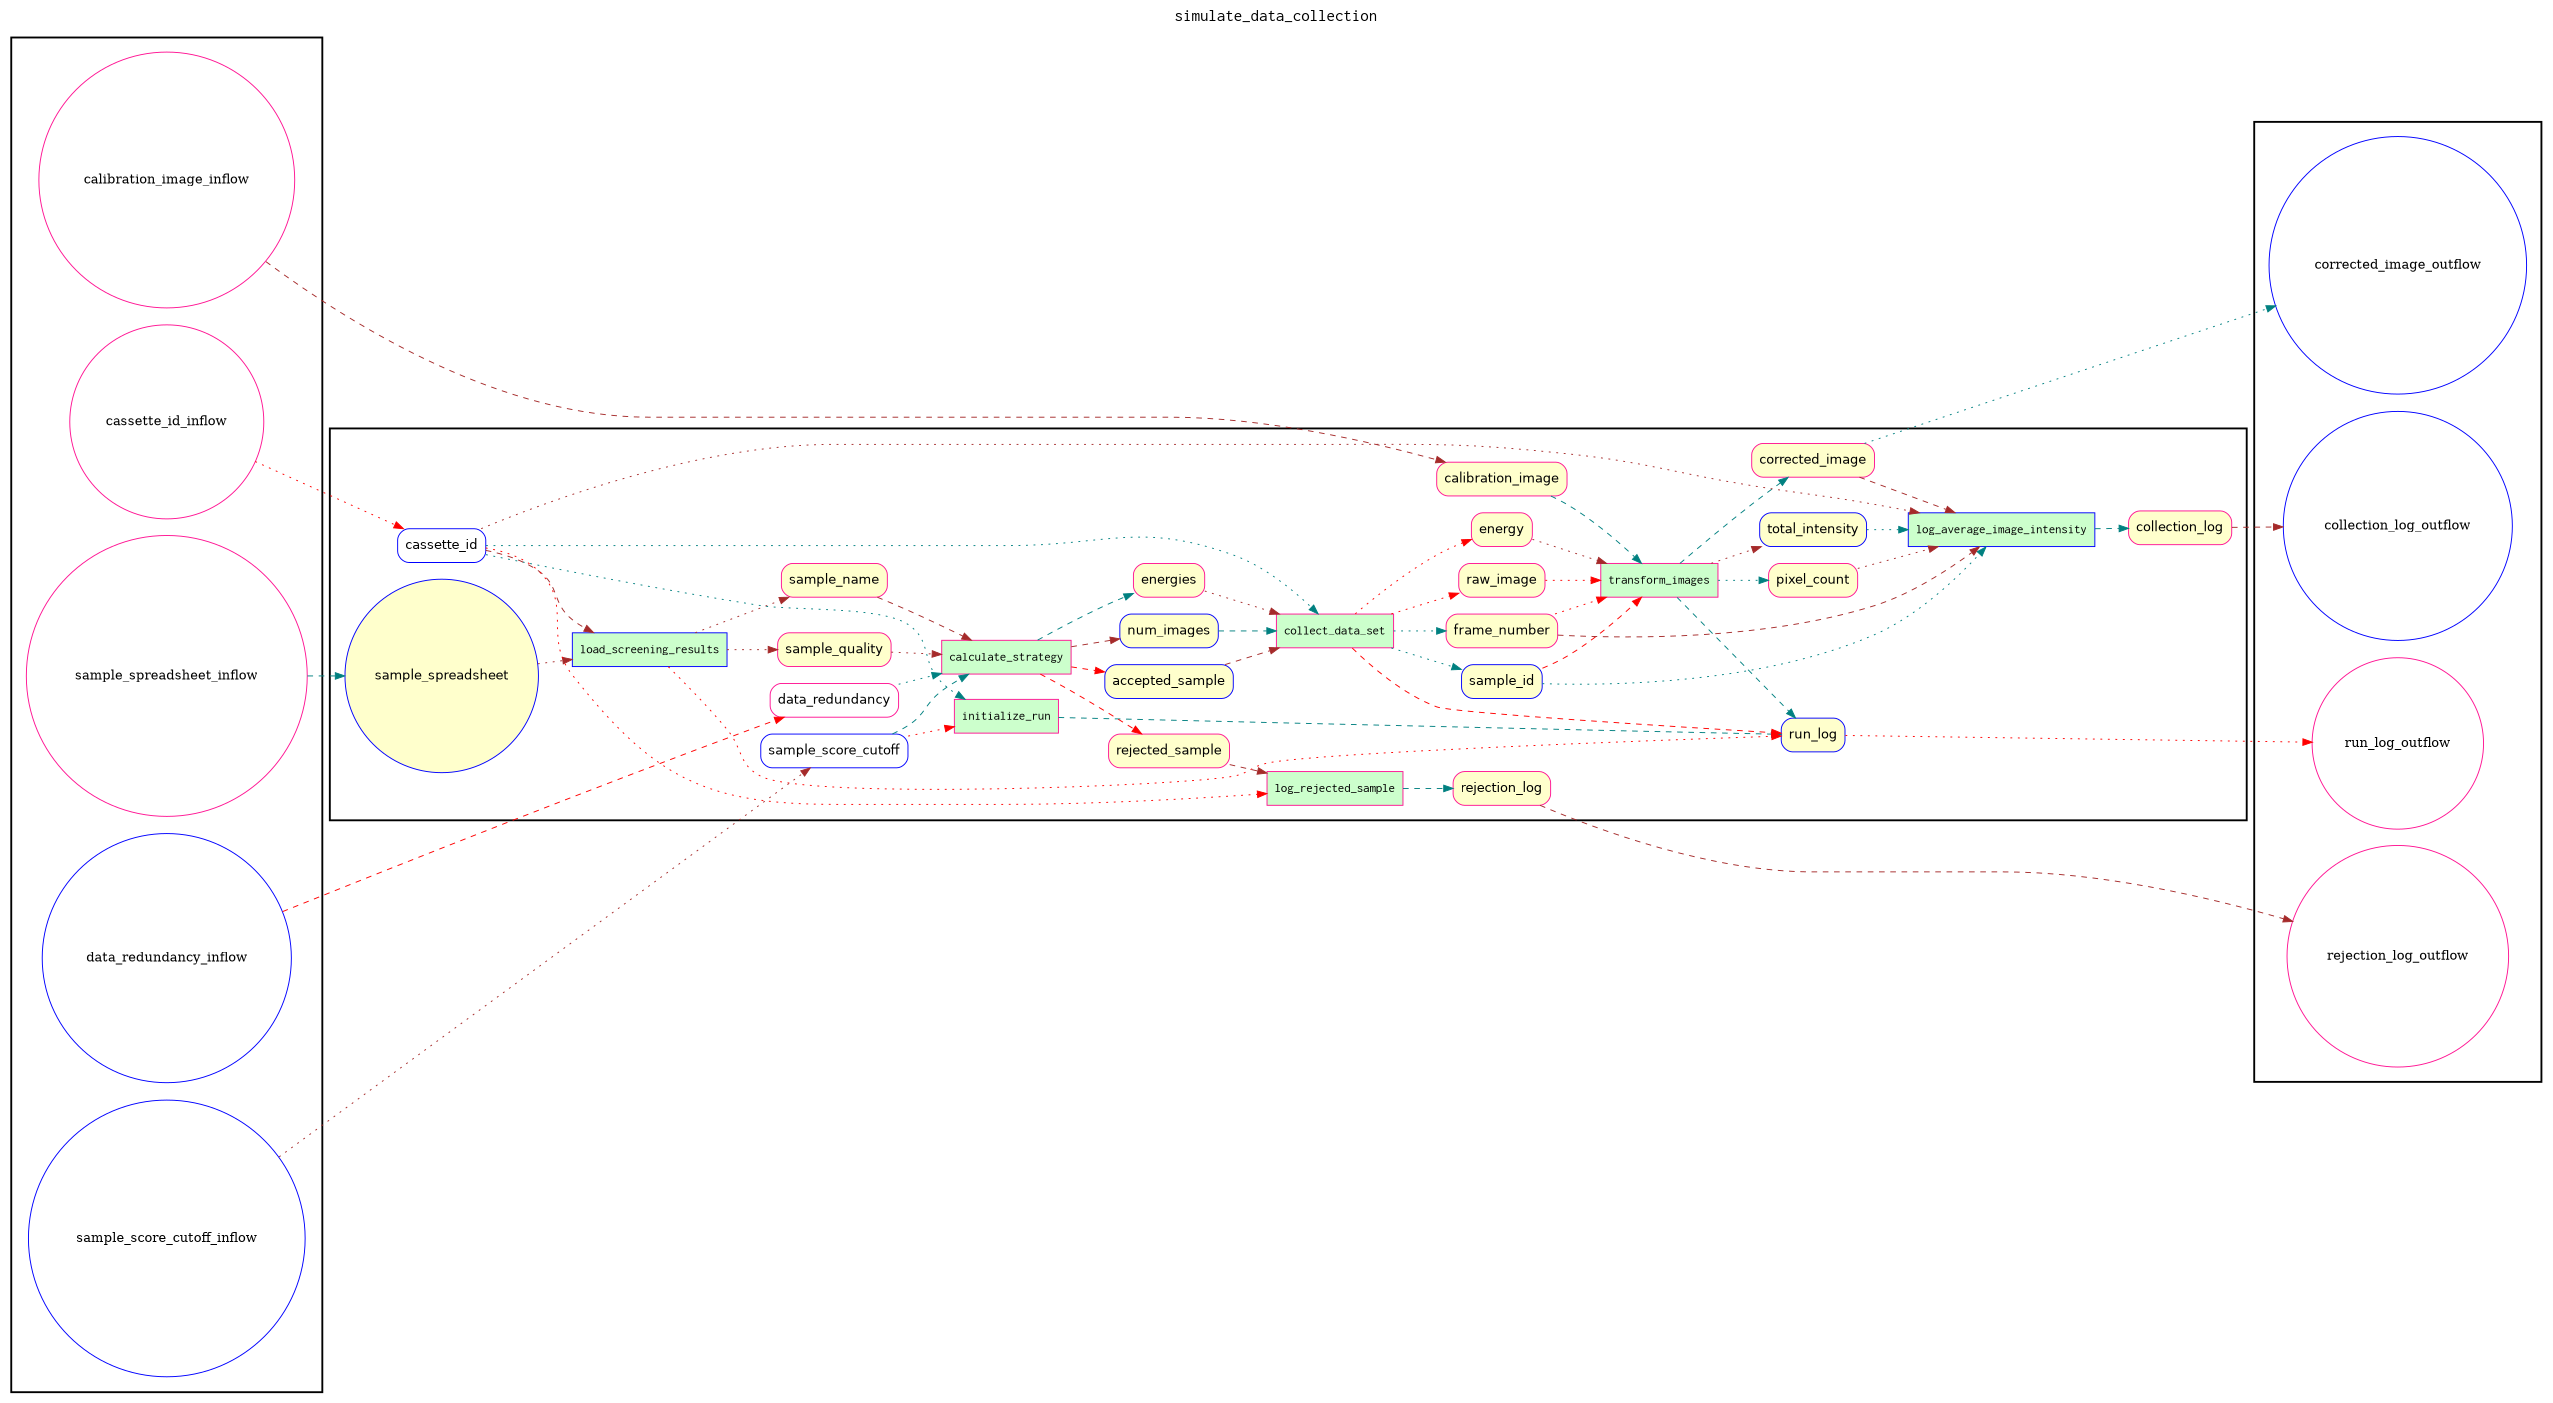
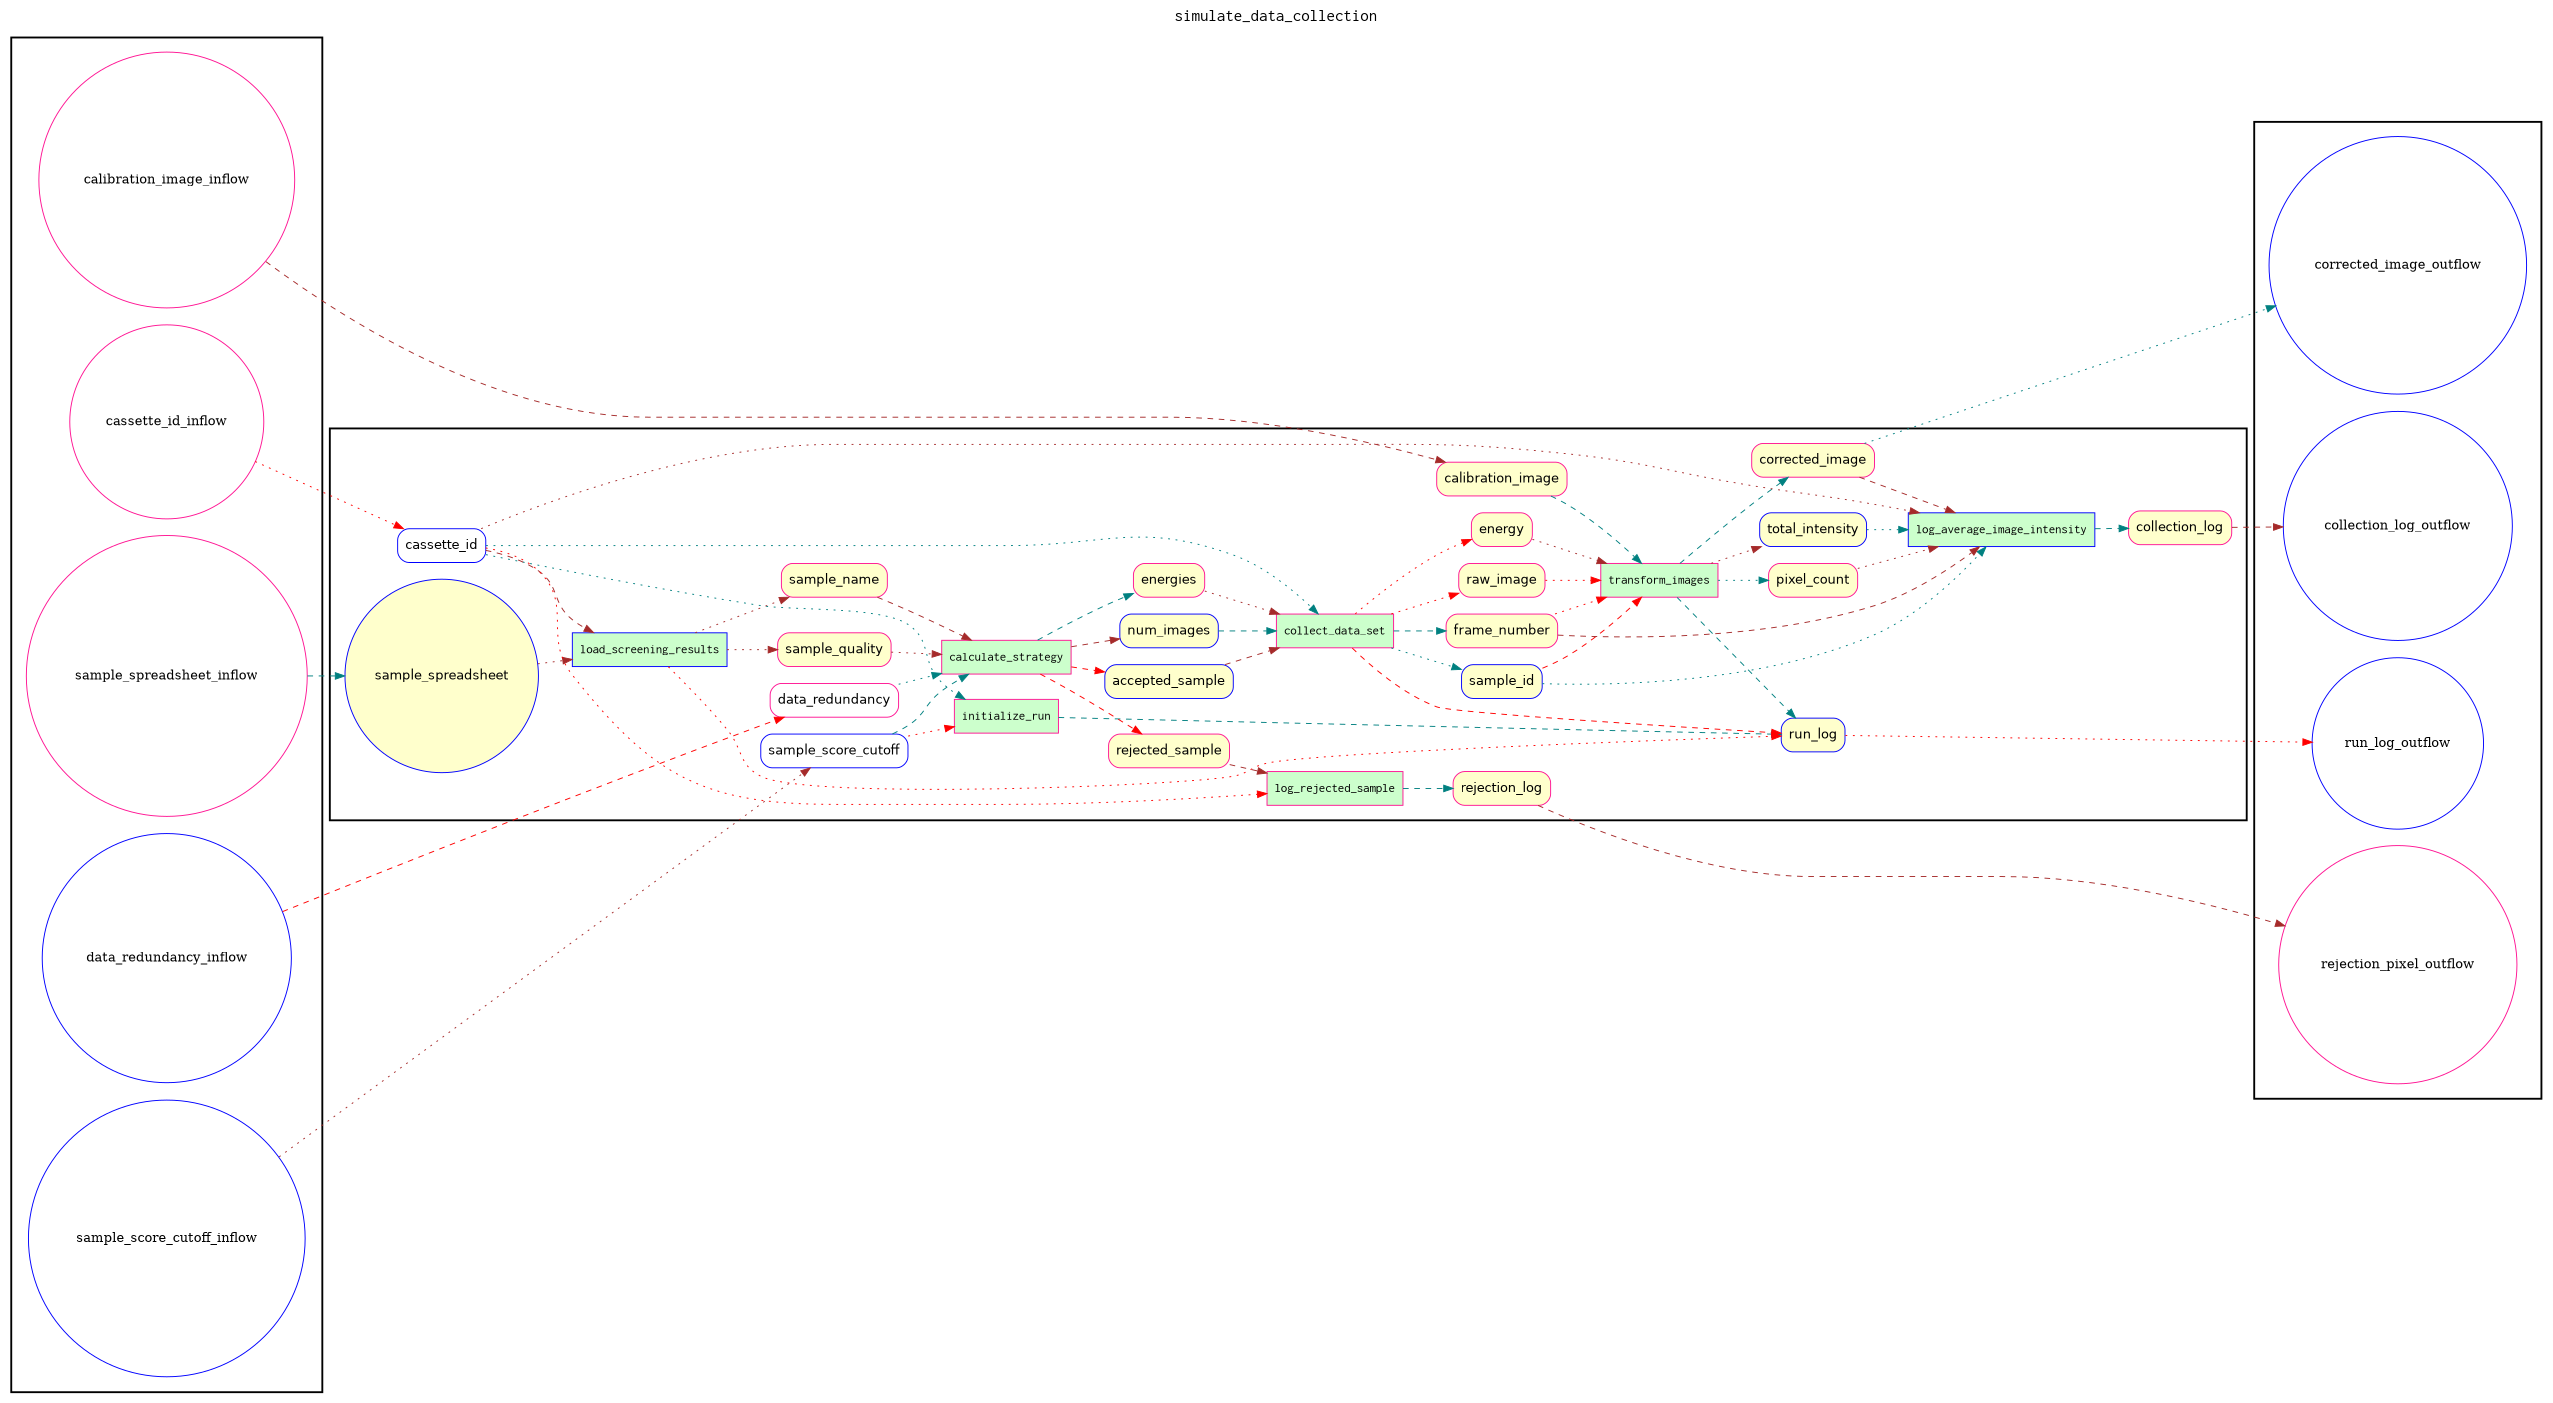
(1415, 631) -> (1415, 631)
(2398, 743) -> (2398, 743)
(2398, 956) -> (2398, 965)
